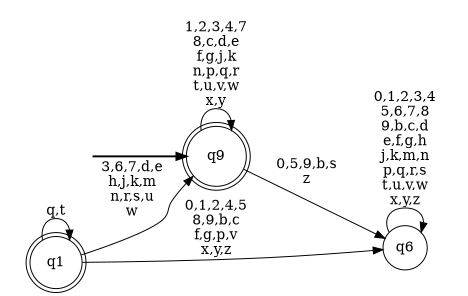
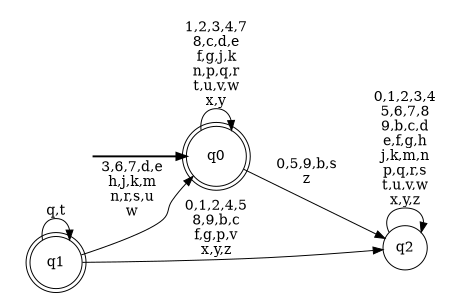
(216, 156) -> (216, 156)
(405, 248) -> (405, 248)
